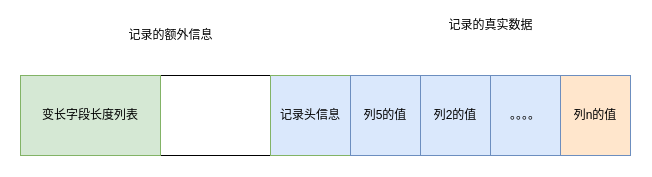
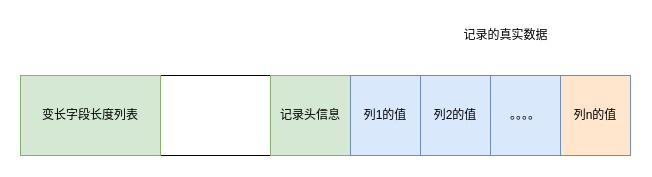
(491, 26) -> (506, 36)
(171, 36) -> none
(311, 116) -> (311, 116)
(386, 116) -> (386, 116)
